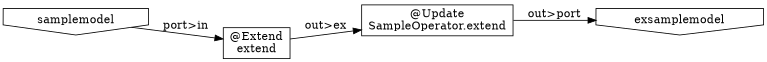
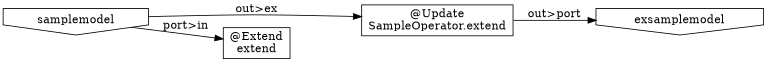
(322, 35) -> (251, 15)
